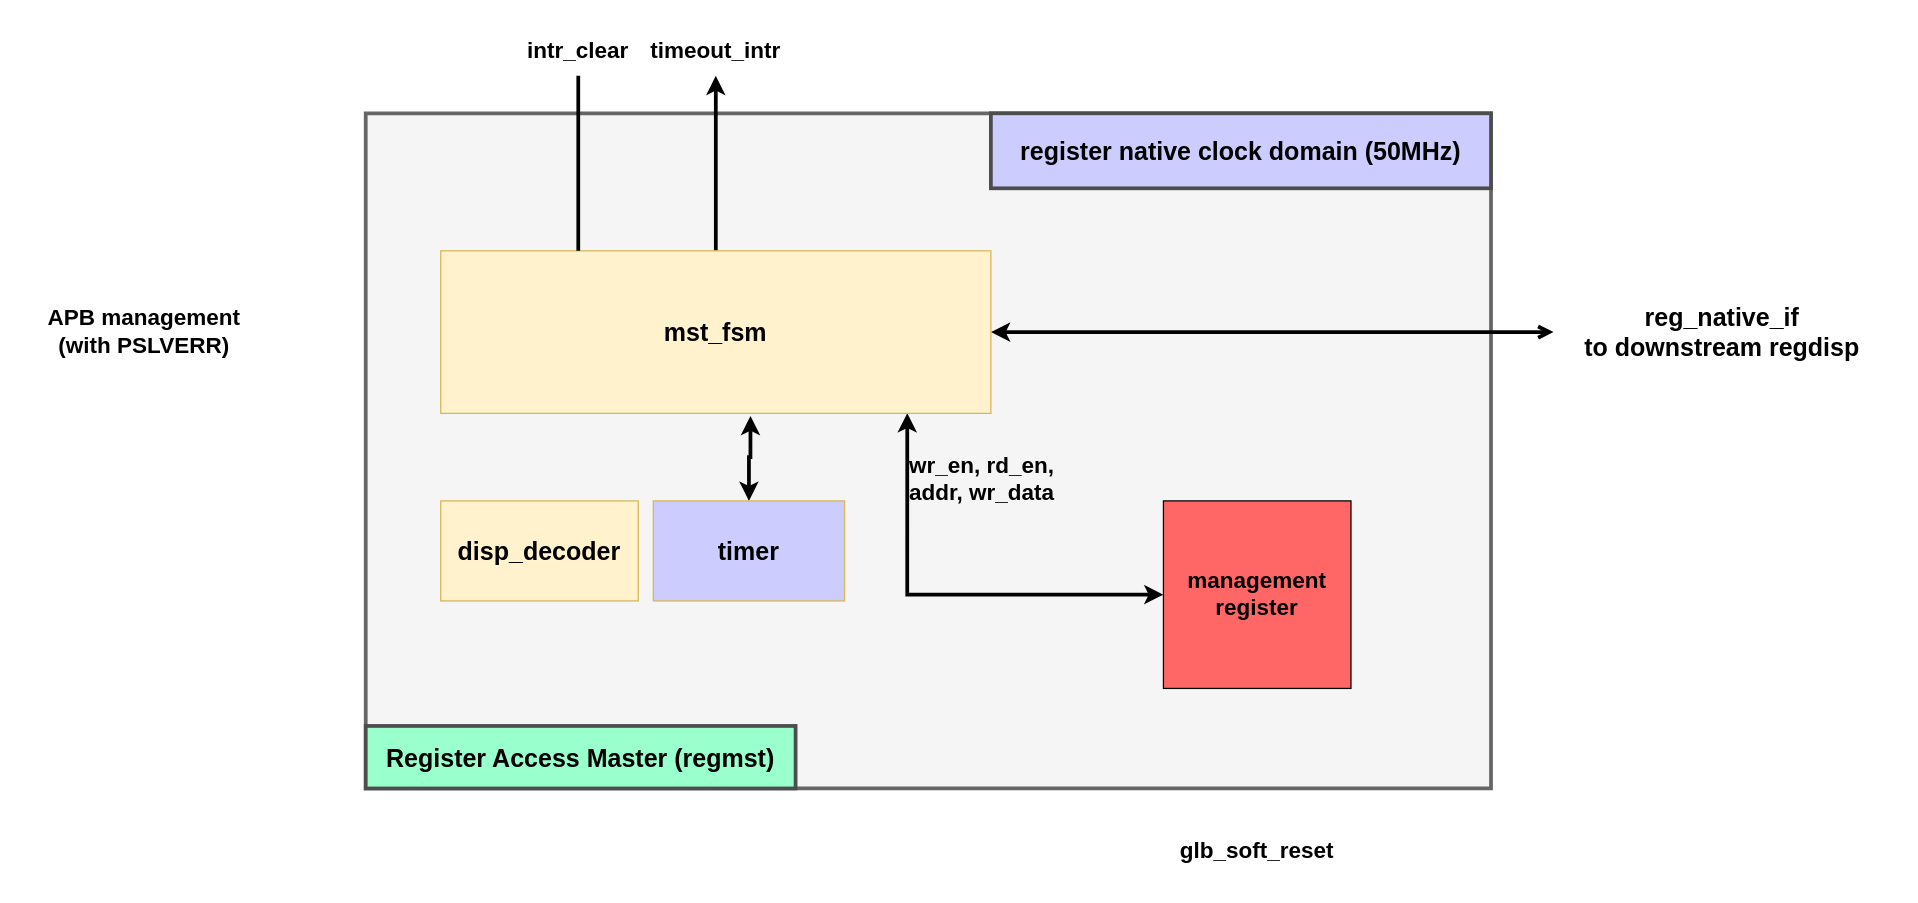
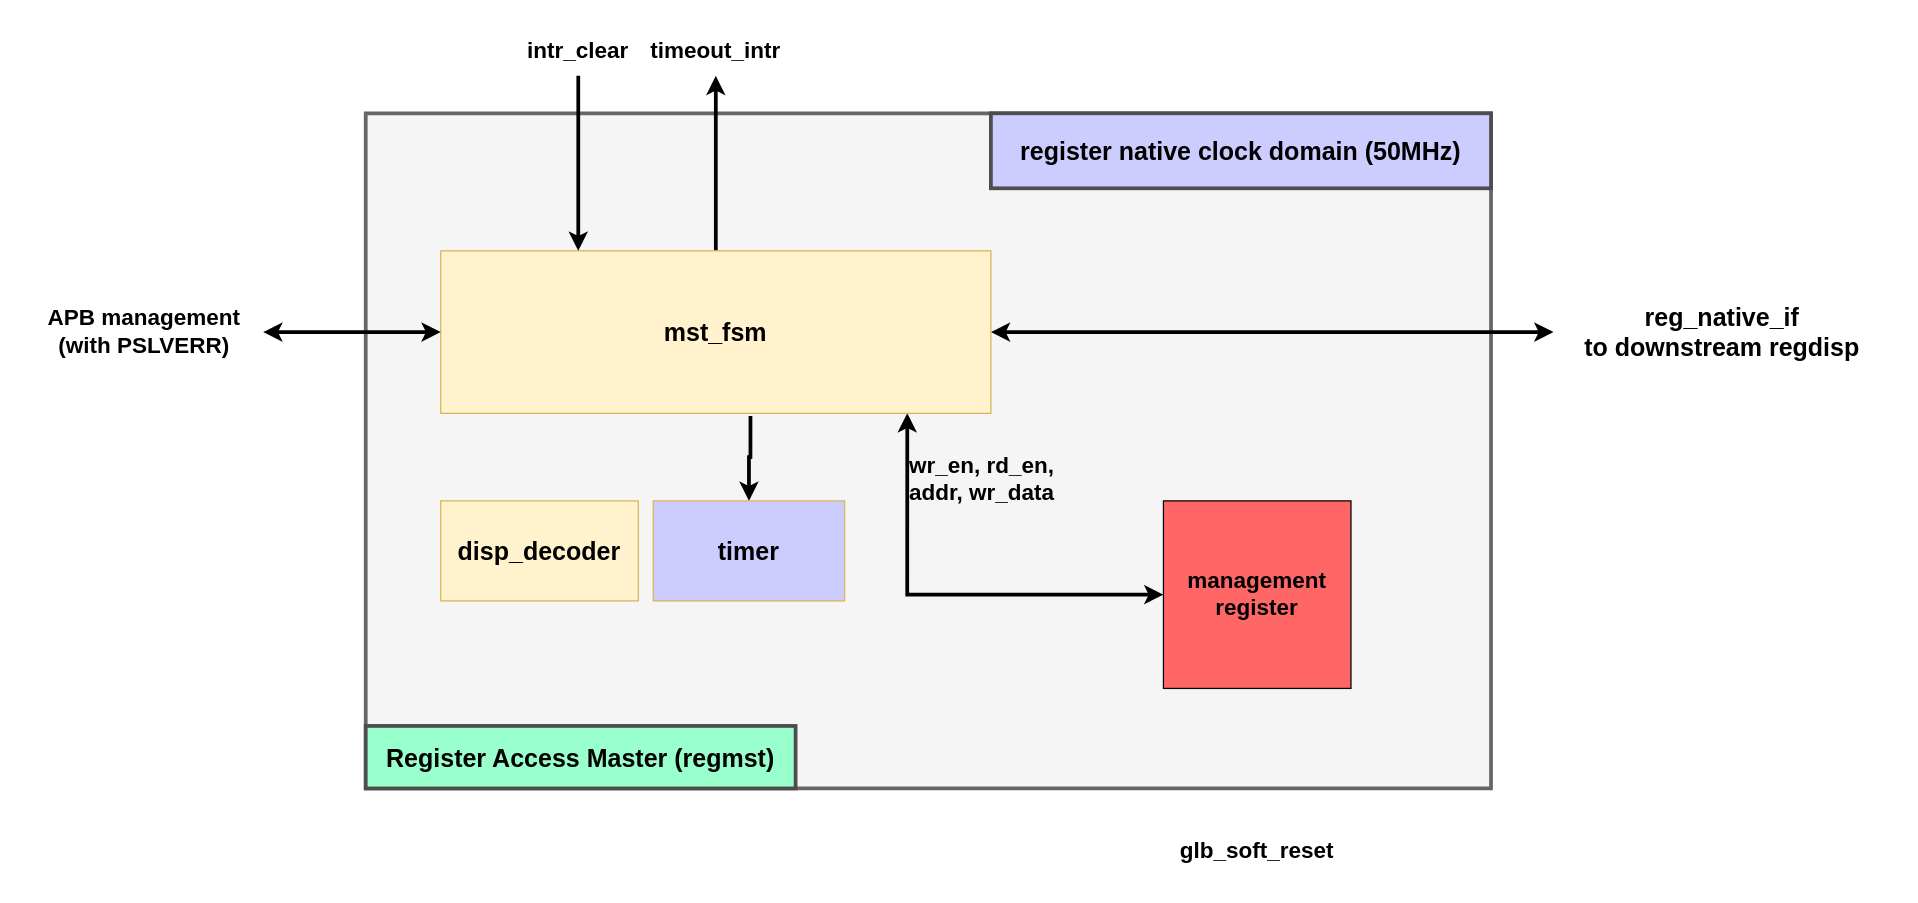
(578, 242) -> (578, 235)
none -> (352, 332)
(1538, 332) -> (1538, 332)
(750, 431) -> (750, 424)
